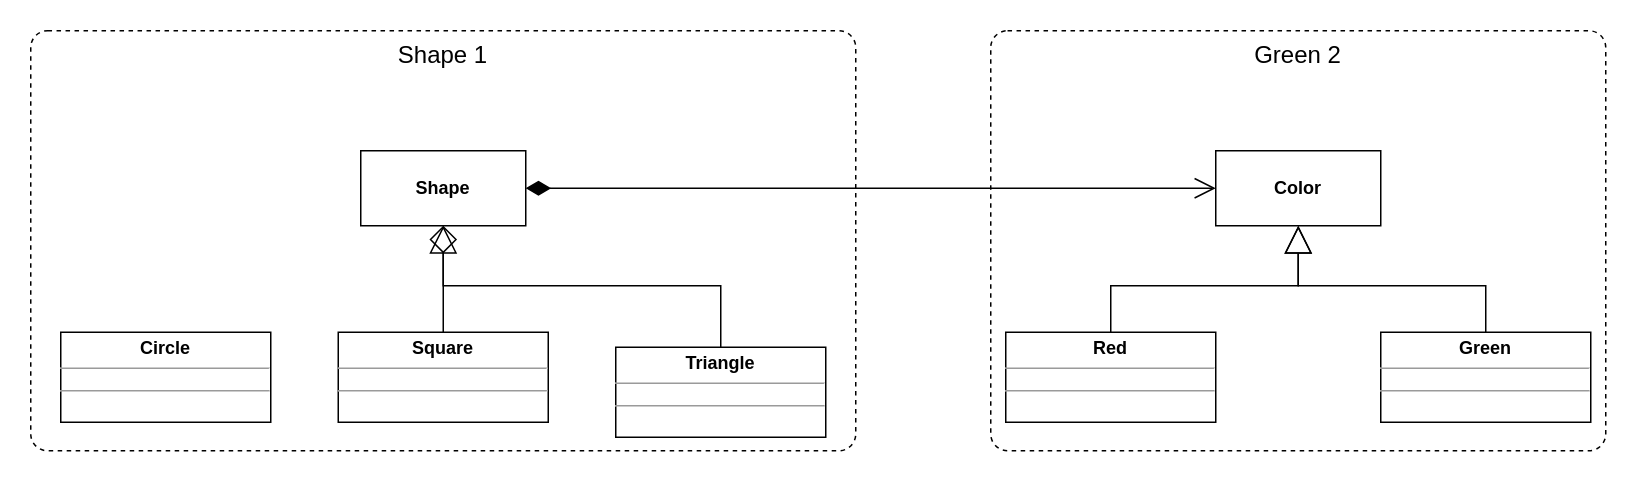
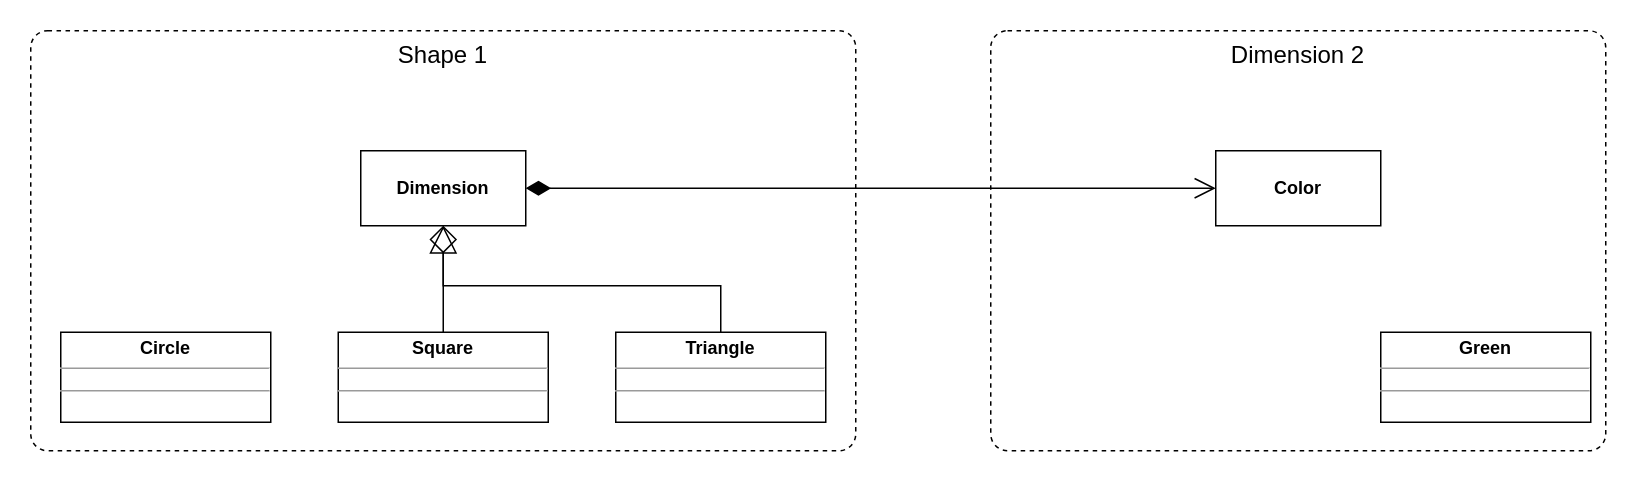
(1298, 56) -> (1298, 56)
(443, 188) -> (443, 188)
(1181, 286) -> none
(1416, 286) -> none
(1111, 377) -> none
(721, 392) -> (721, 377)
